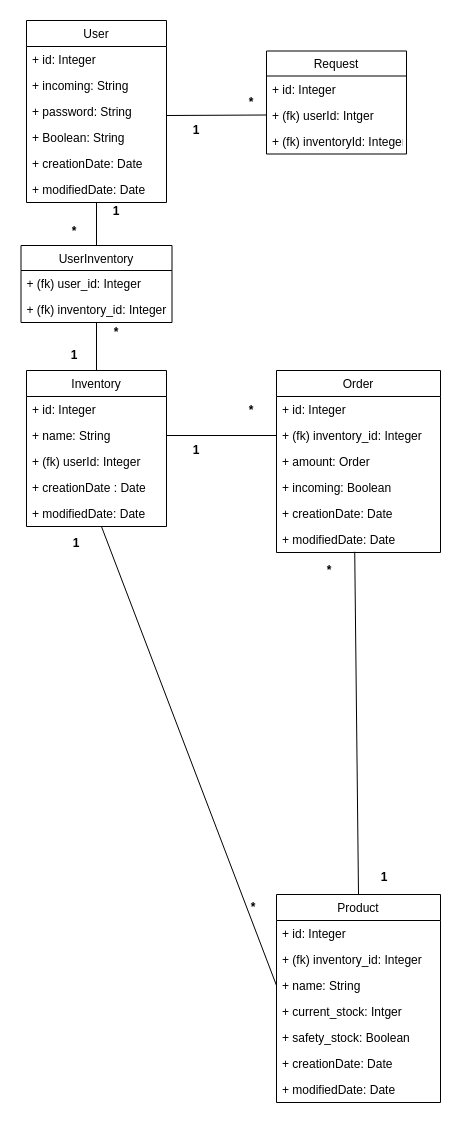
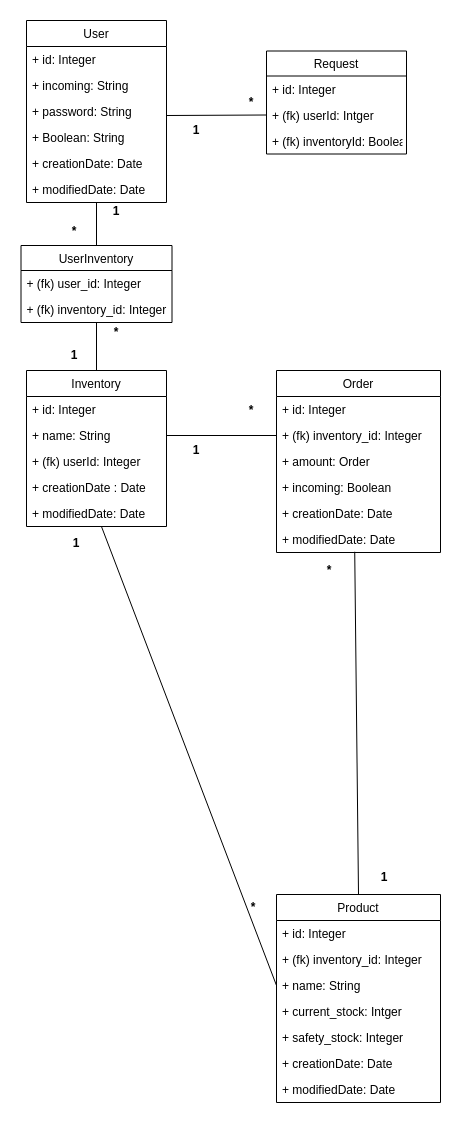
(355, 142) -> (353, 142)
(353, 1038) -> (355, 1038)
